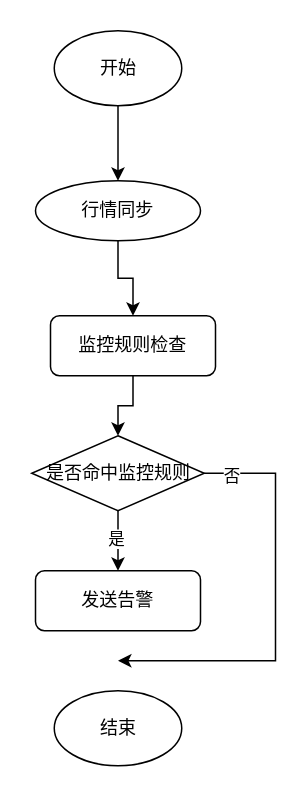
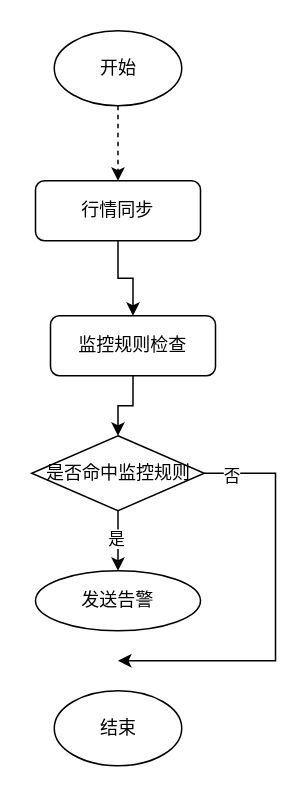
(118, 139) -> (118, 139)
(118, 211) -> (118, 211)
(118, 601) -> (118, 601)
